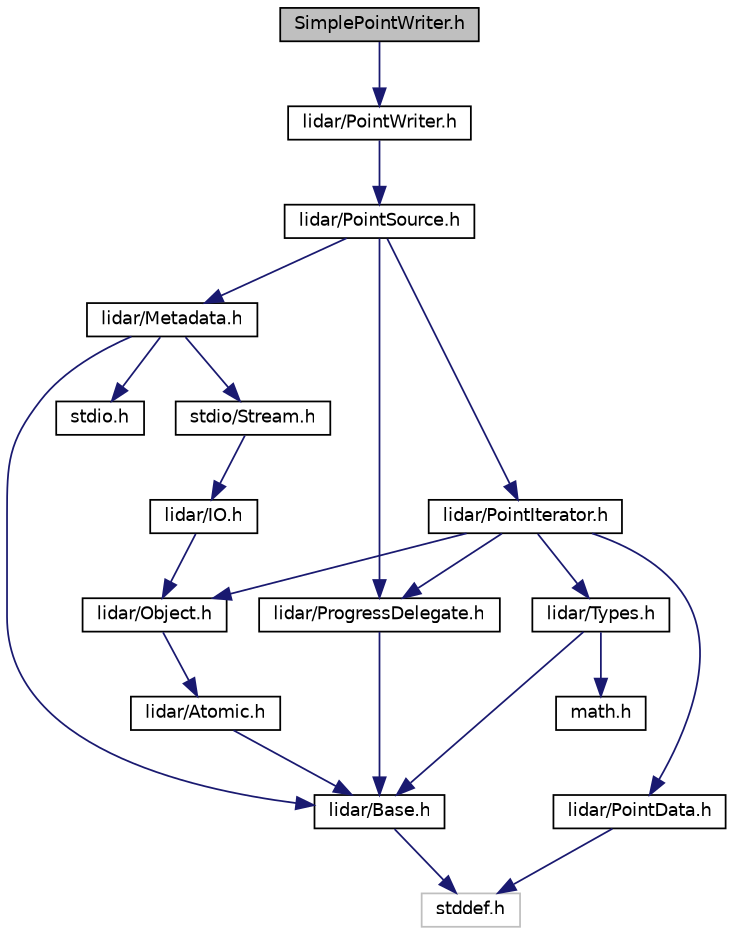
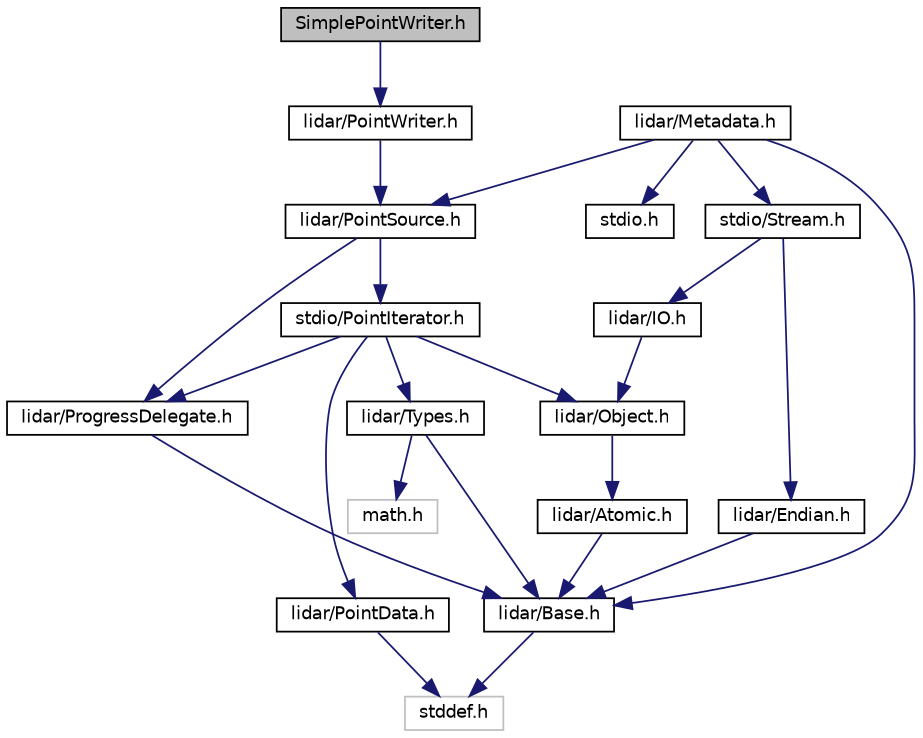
(284, 267) -> (551, 170)
(525, 517) -> (380, 320)
none -> (792, 517)
(601, 713) -> (393, 517)
